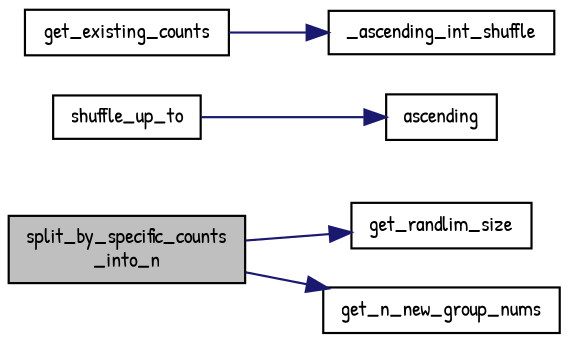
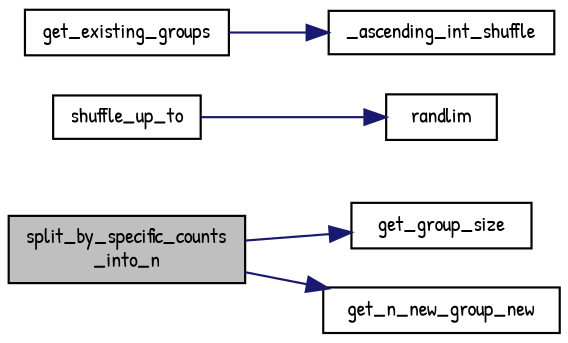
(127, 33) -> (127, 33)
(441, 117) -> (441, 117)
(441, 226) -> (441, 226)
(441, 310) -> (441, 310)
